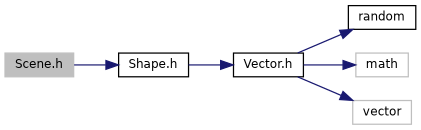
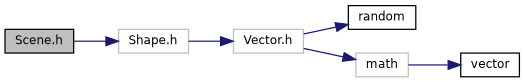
(39, 65) -> (39, 41)
(154, 65) -> (154, 41)
(268, 65) -> (268, 41)
(319, 86) -> (428, 65)
(382, 112) -> (490, 65)
